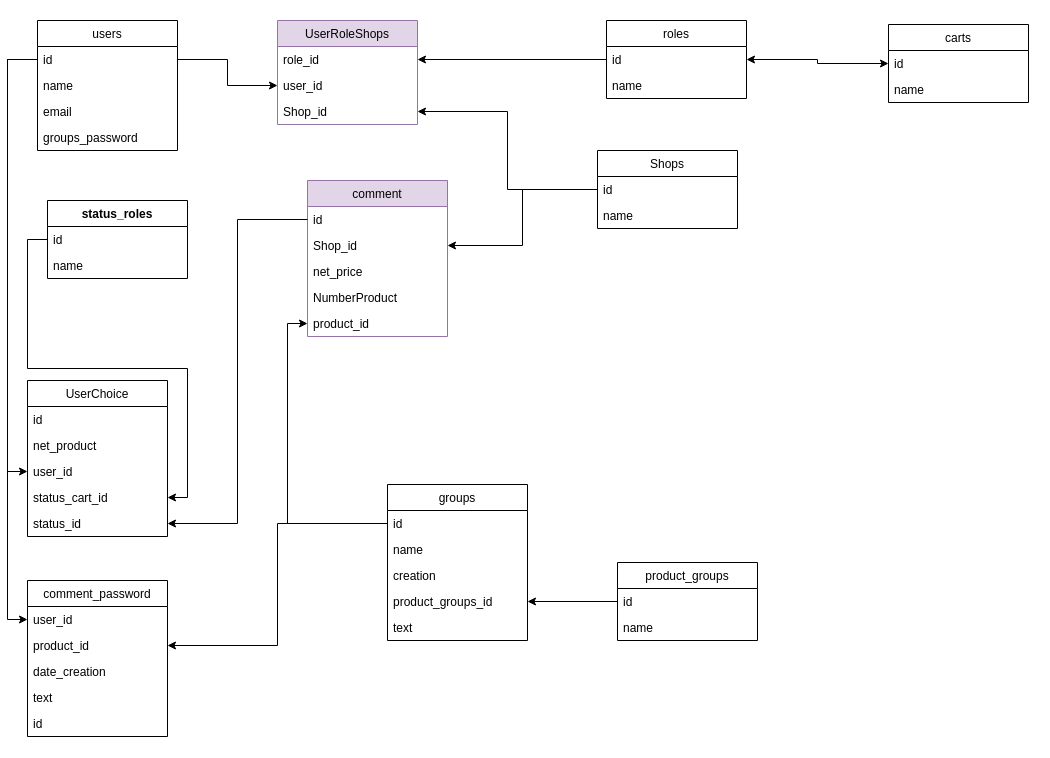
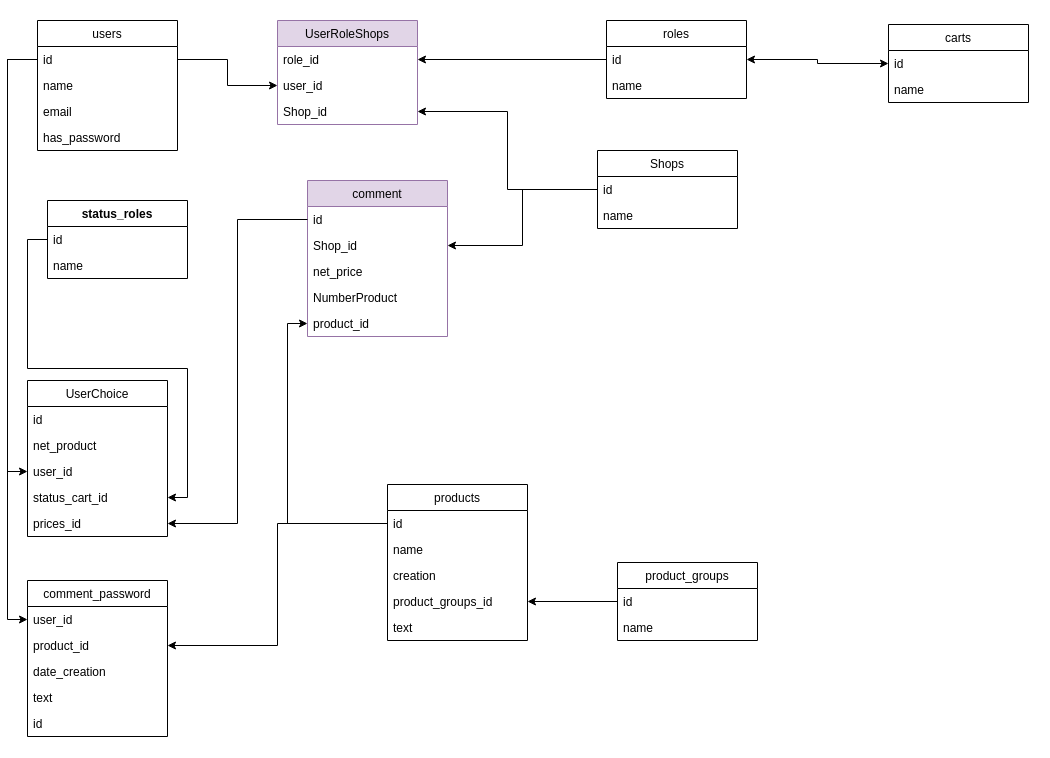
(93, 138) -> (83, 138)
(457, 498) -> (457, 498)
(62, 524) -> (60, 524)
